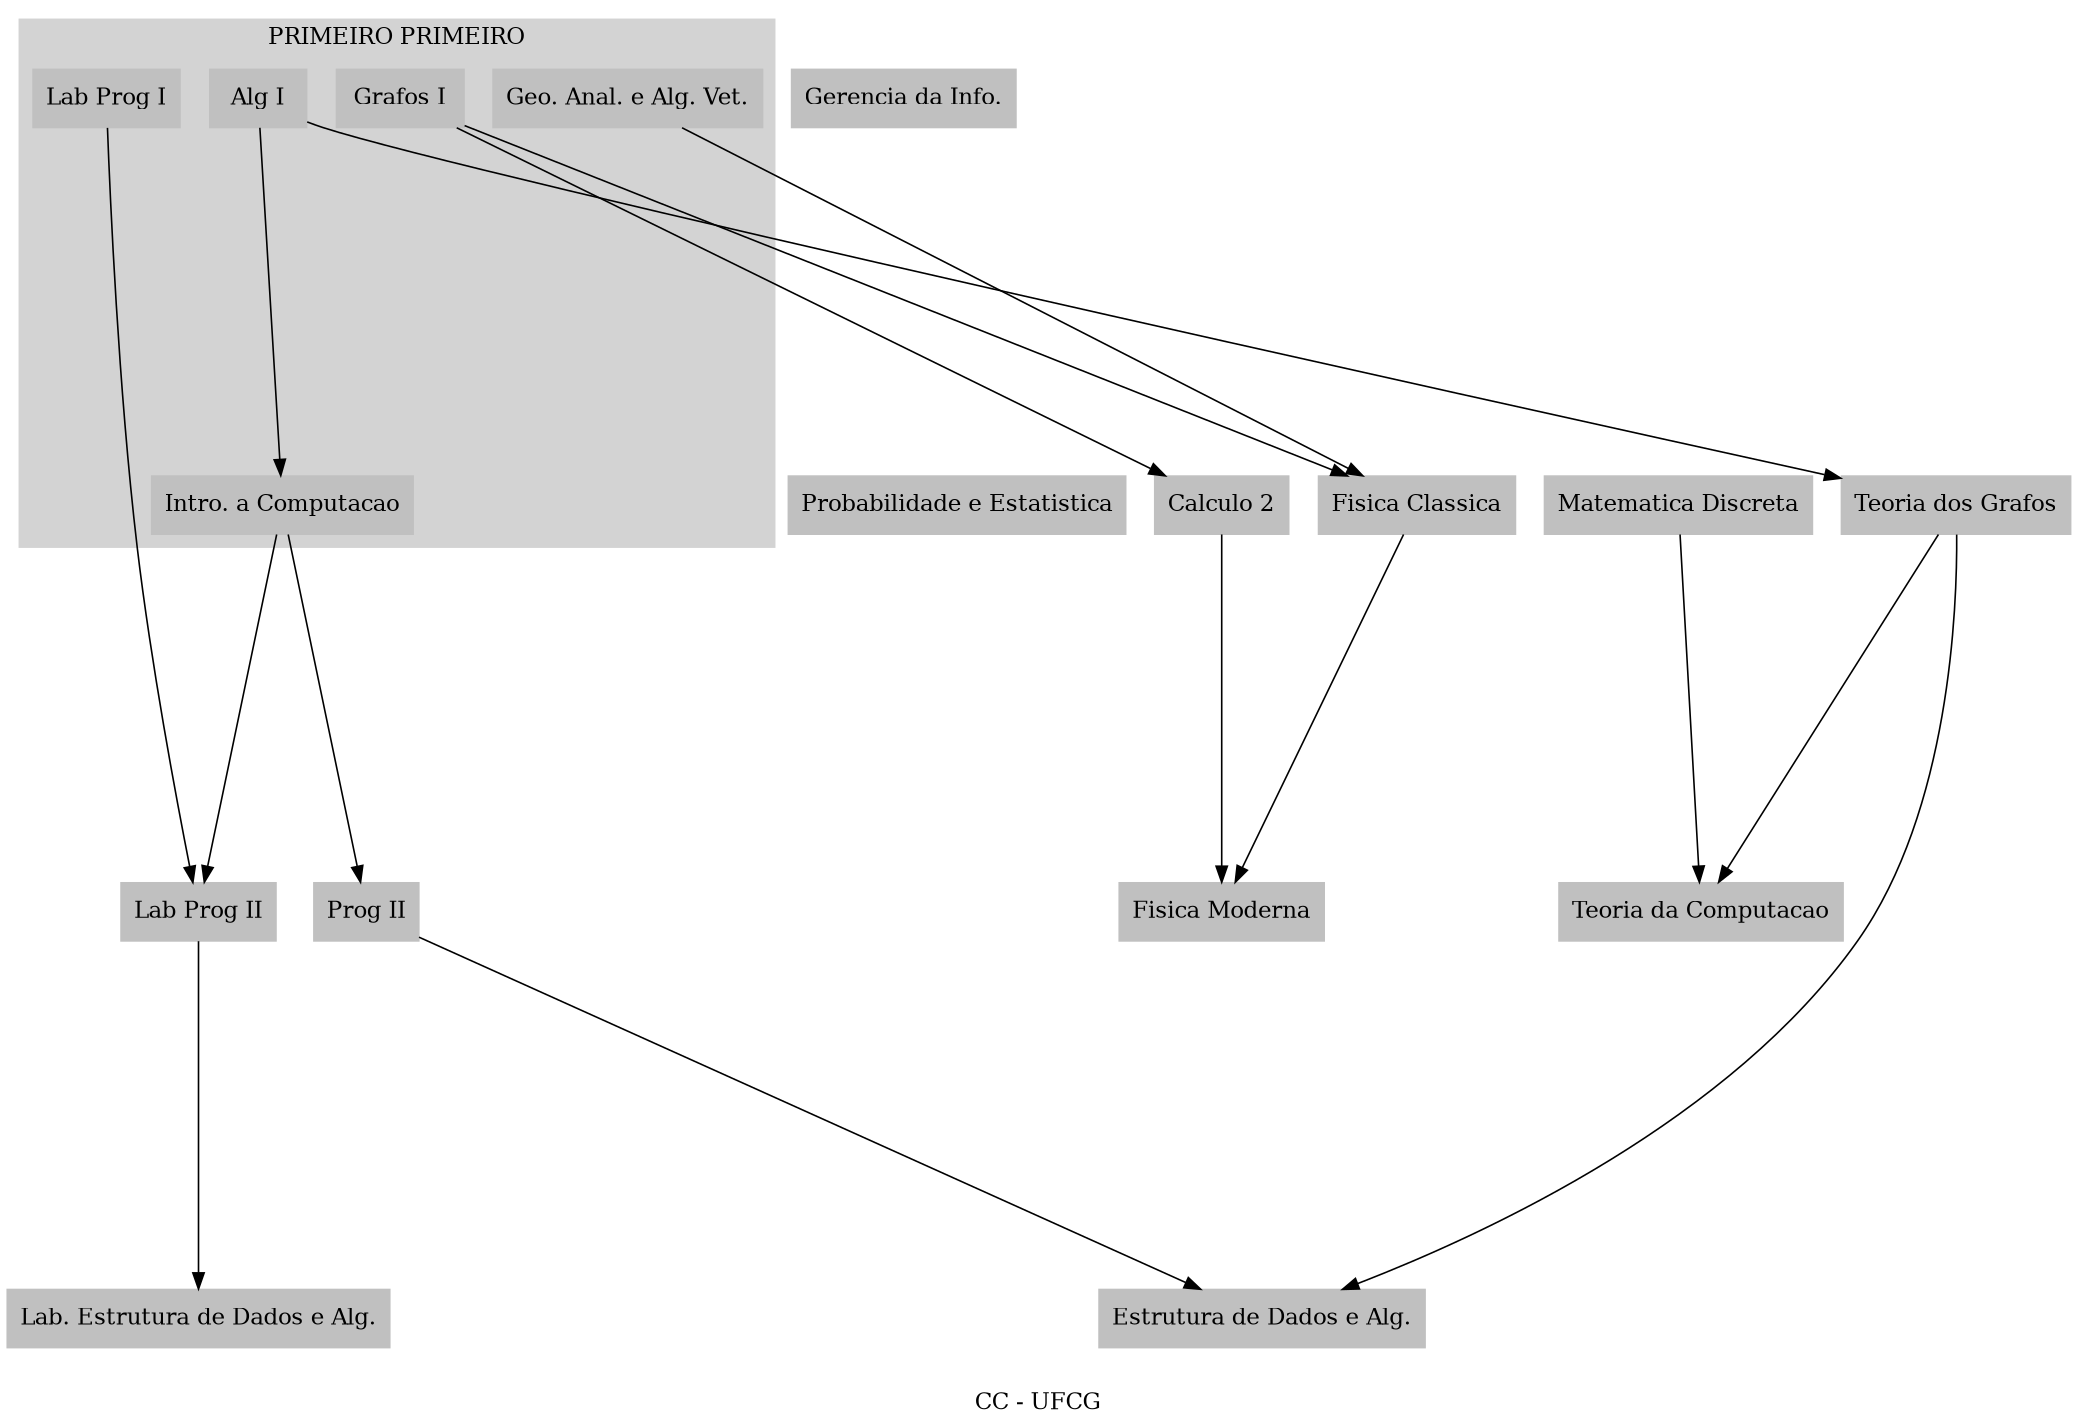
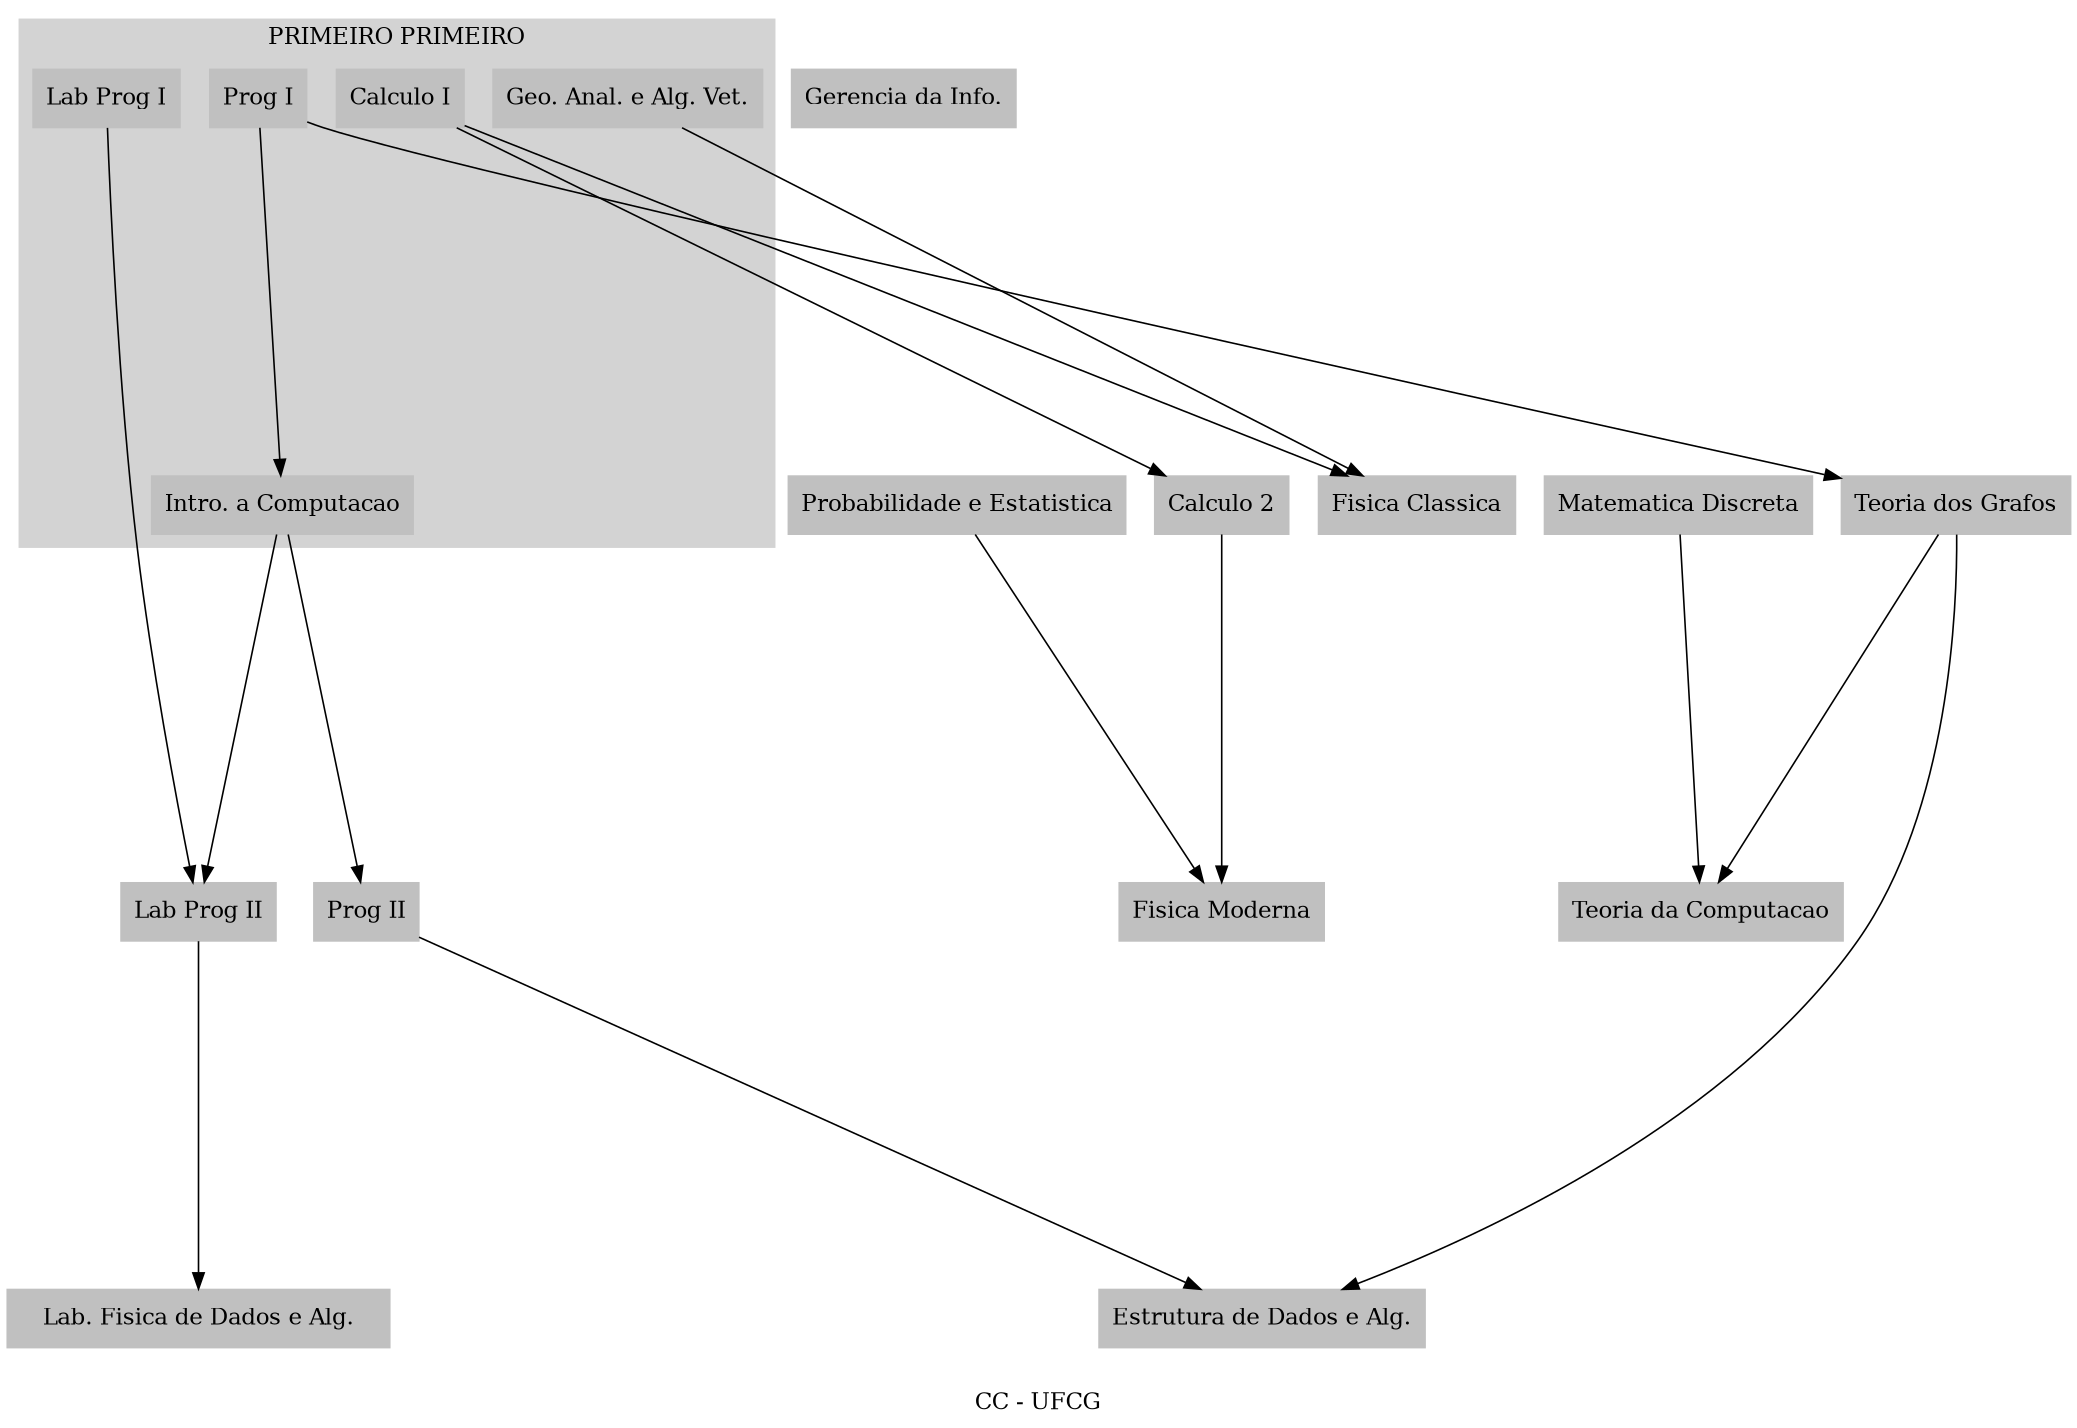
(258, 98) -> (258, 98)
(400, 98) -> (400, 98)
(1323, 701) -> (1085, 702)
(199, 1319) -> (199, 1319)
